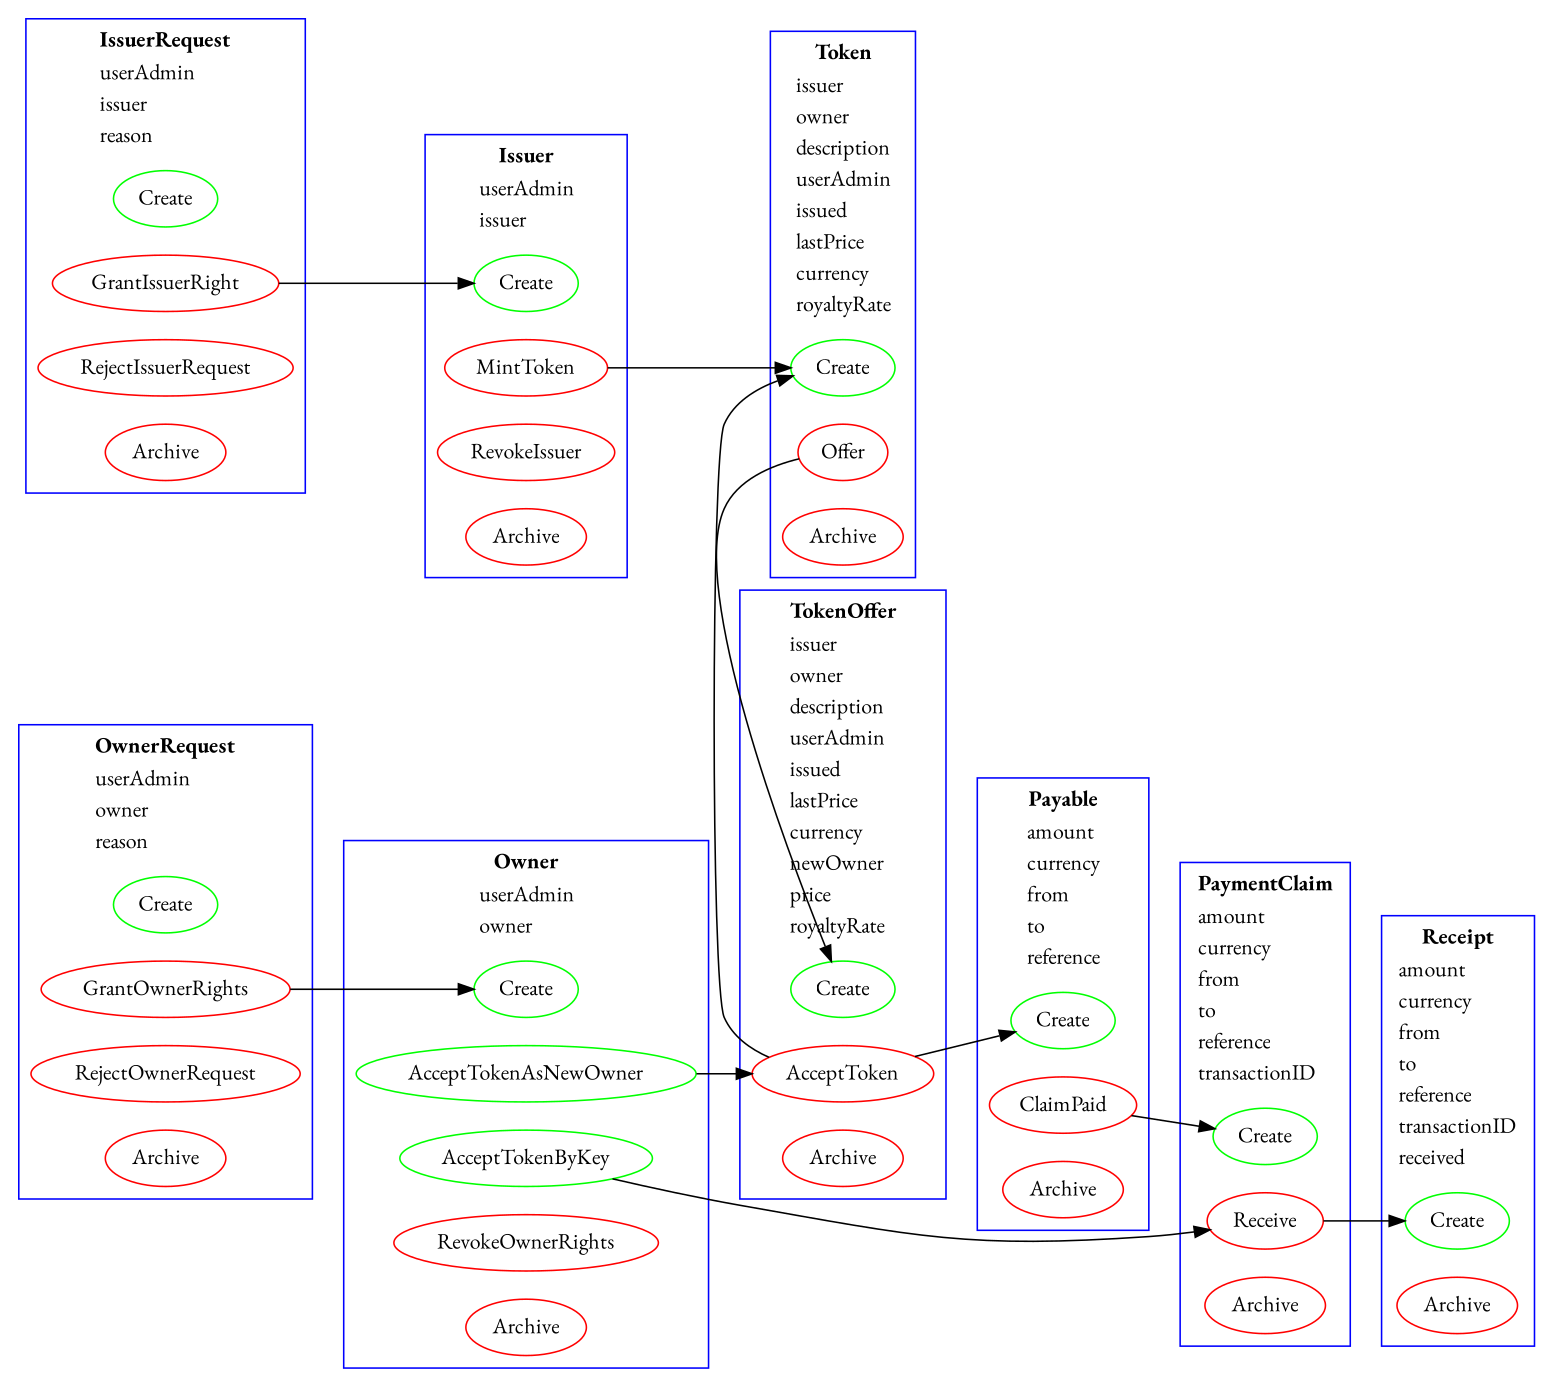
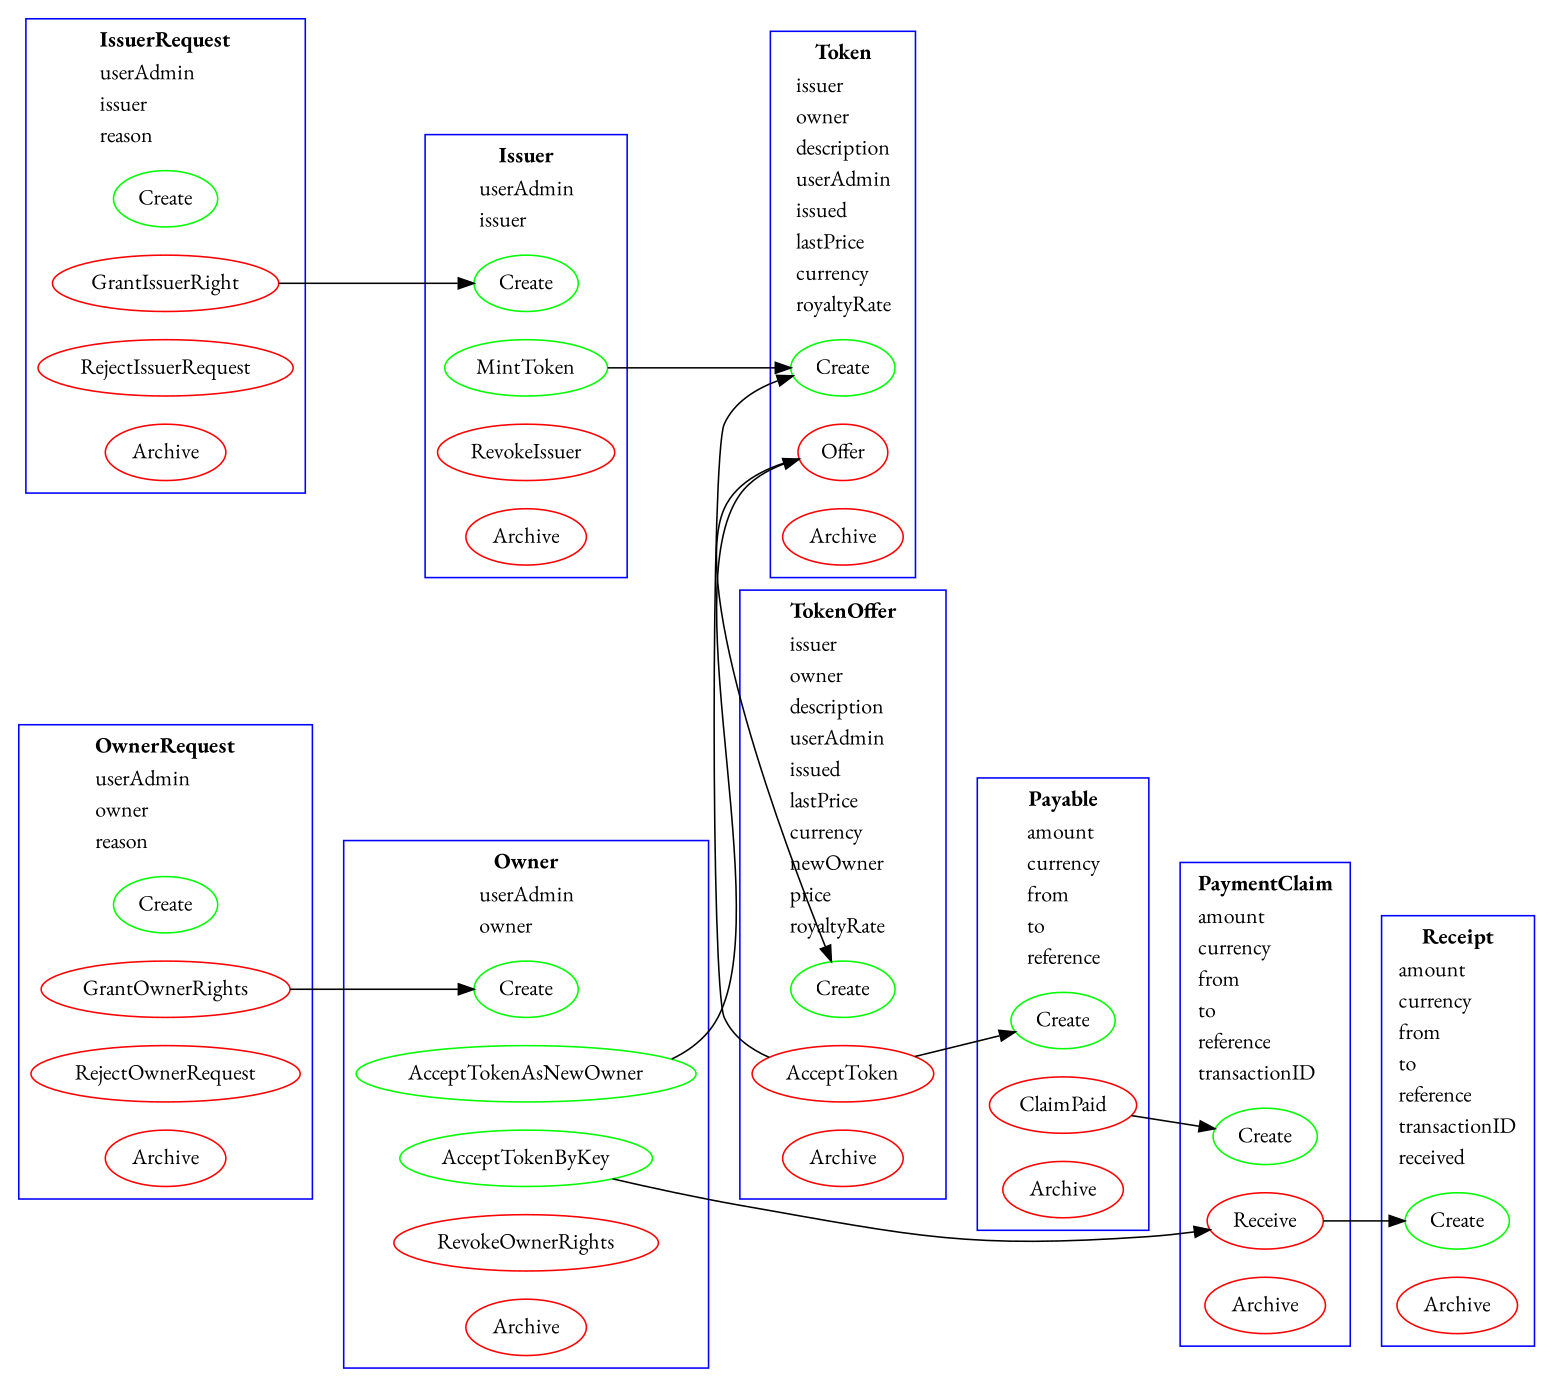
(526, 368) -> (526, 368)
(718, 1074) -> (727, 760)
